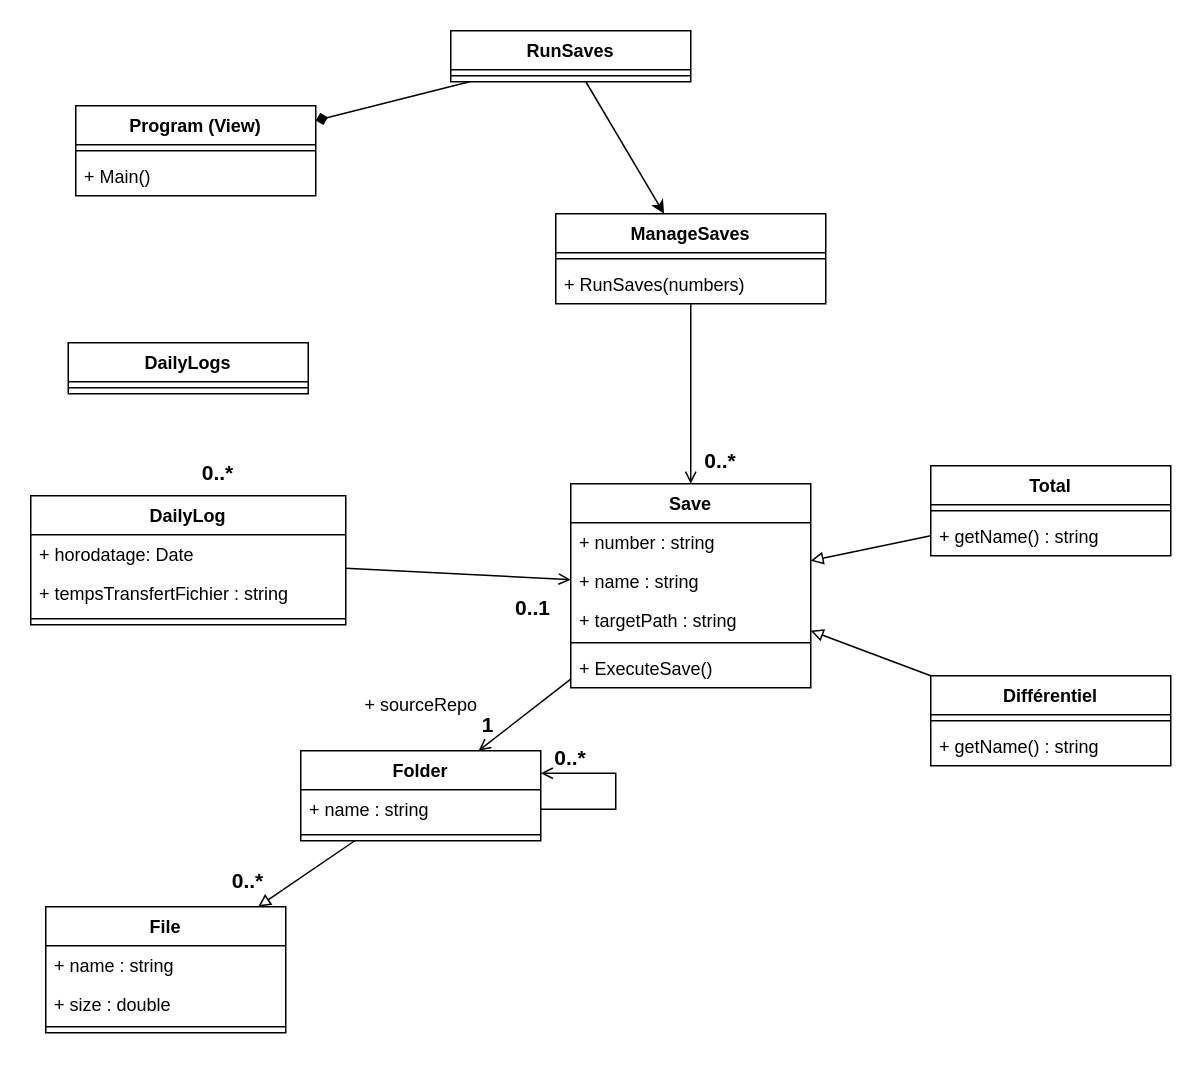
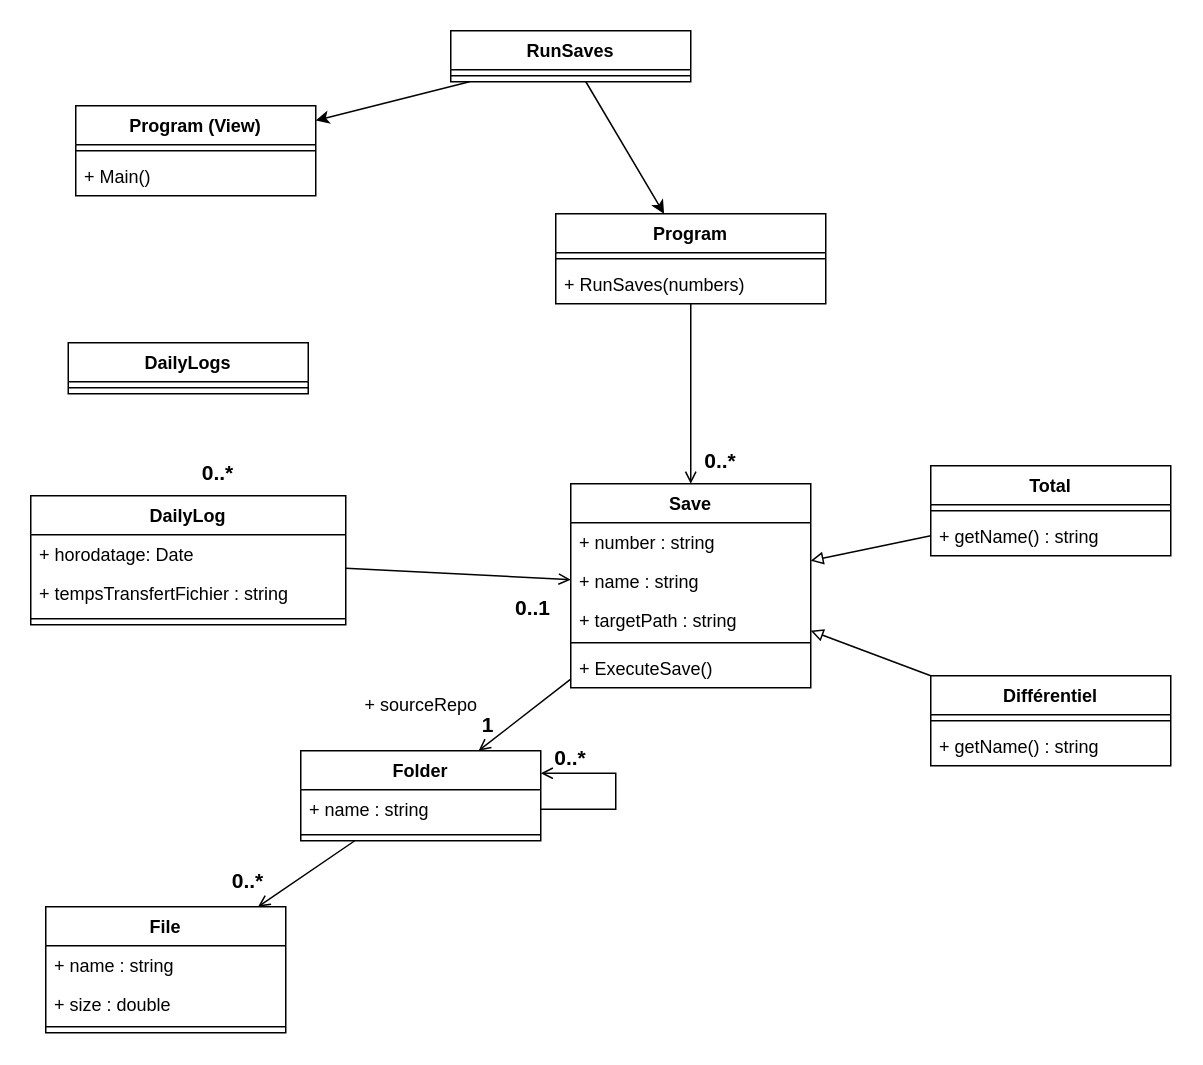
(327, 118) -> (326, 118)
(691, 235) -> (691, 235)
(270, 899) -> (266, 901)
